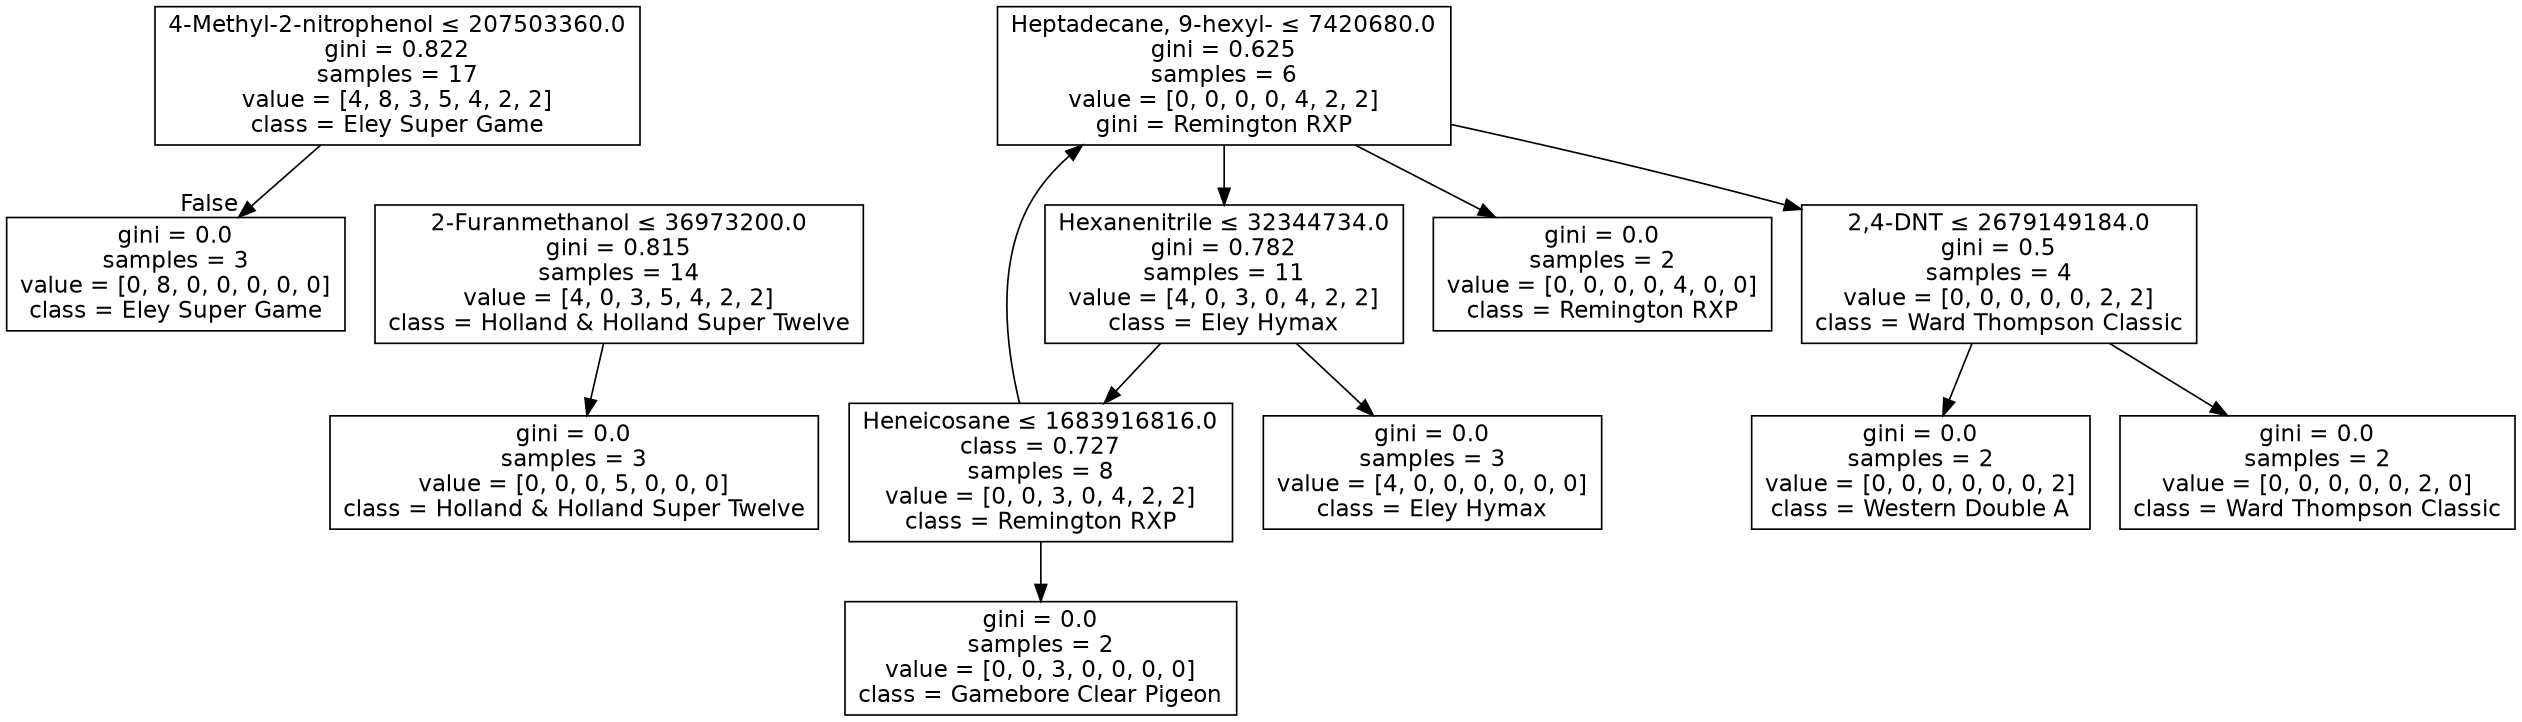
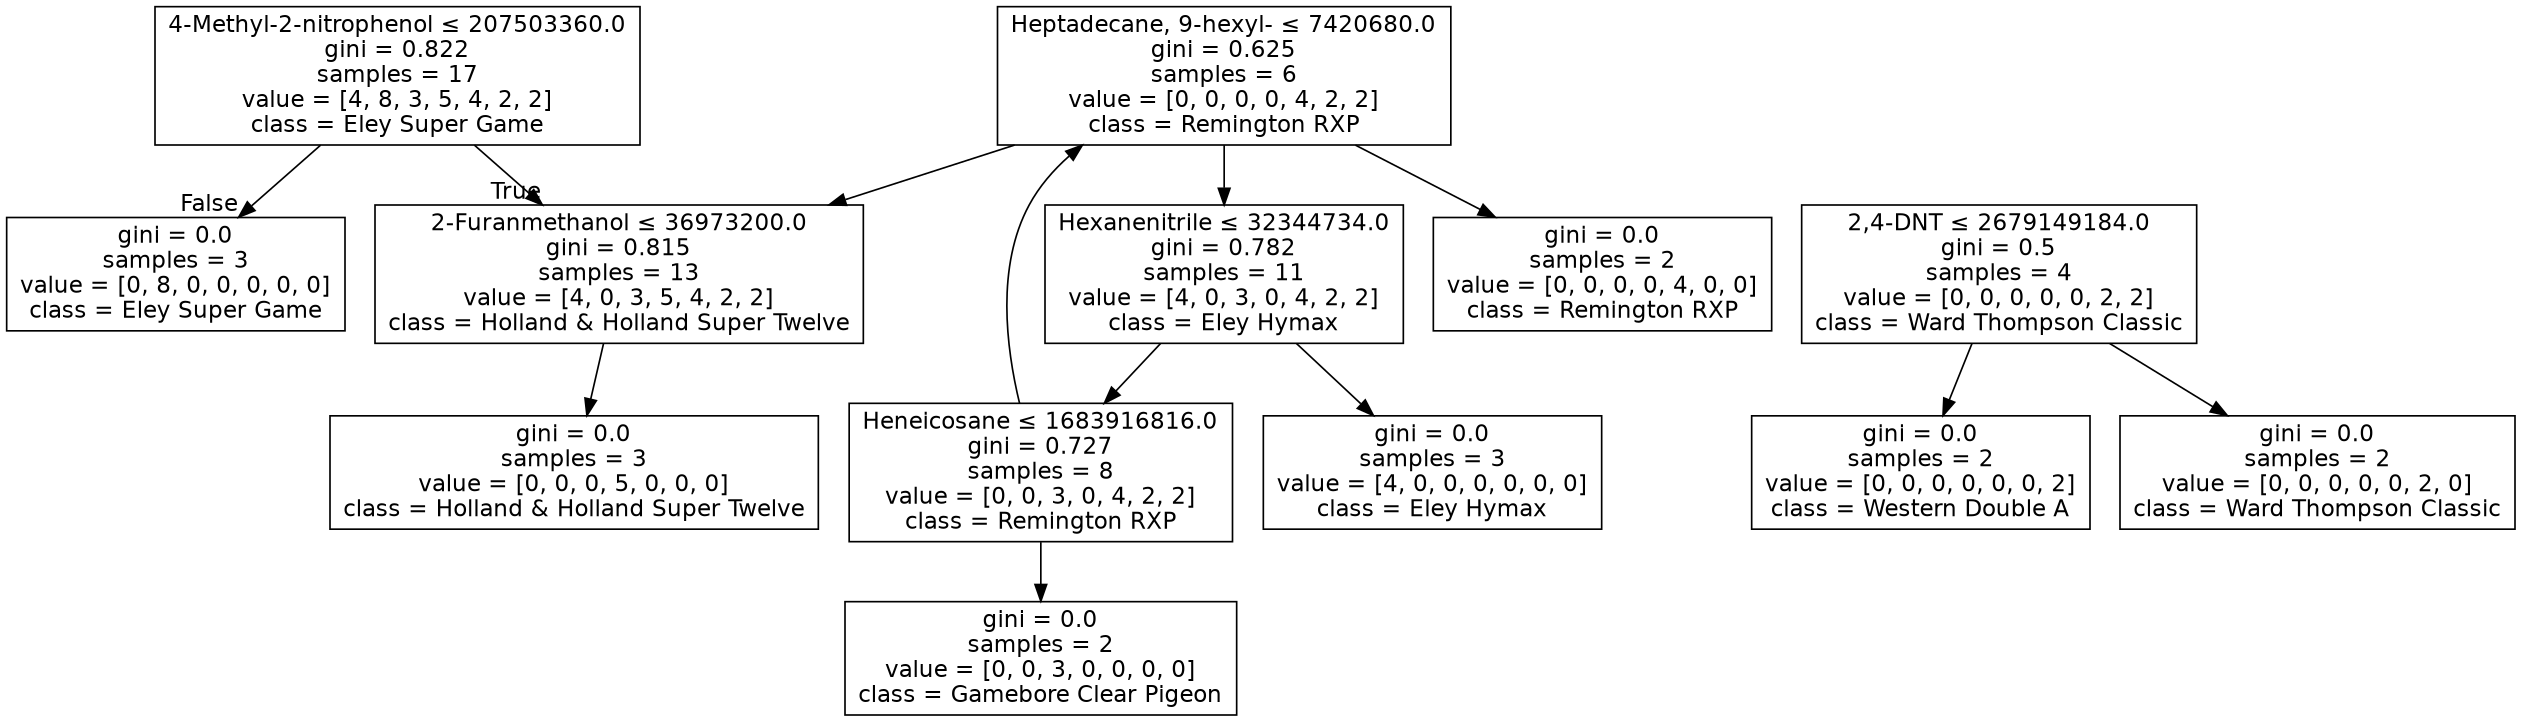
(1224, 125) -> (1224, 125)
(1618, 163) -> (930, 172)
none -> (502, 170)
(619, 273) -> (619, 273)
(1041, 447) -> (1041, 447)
